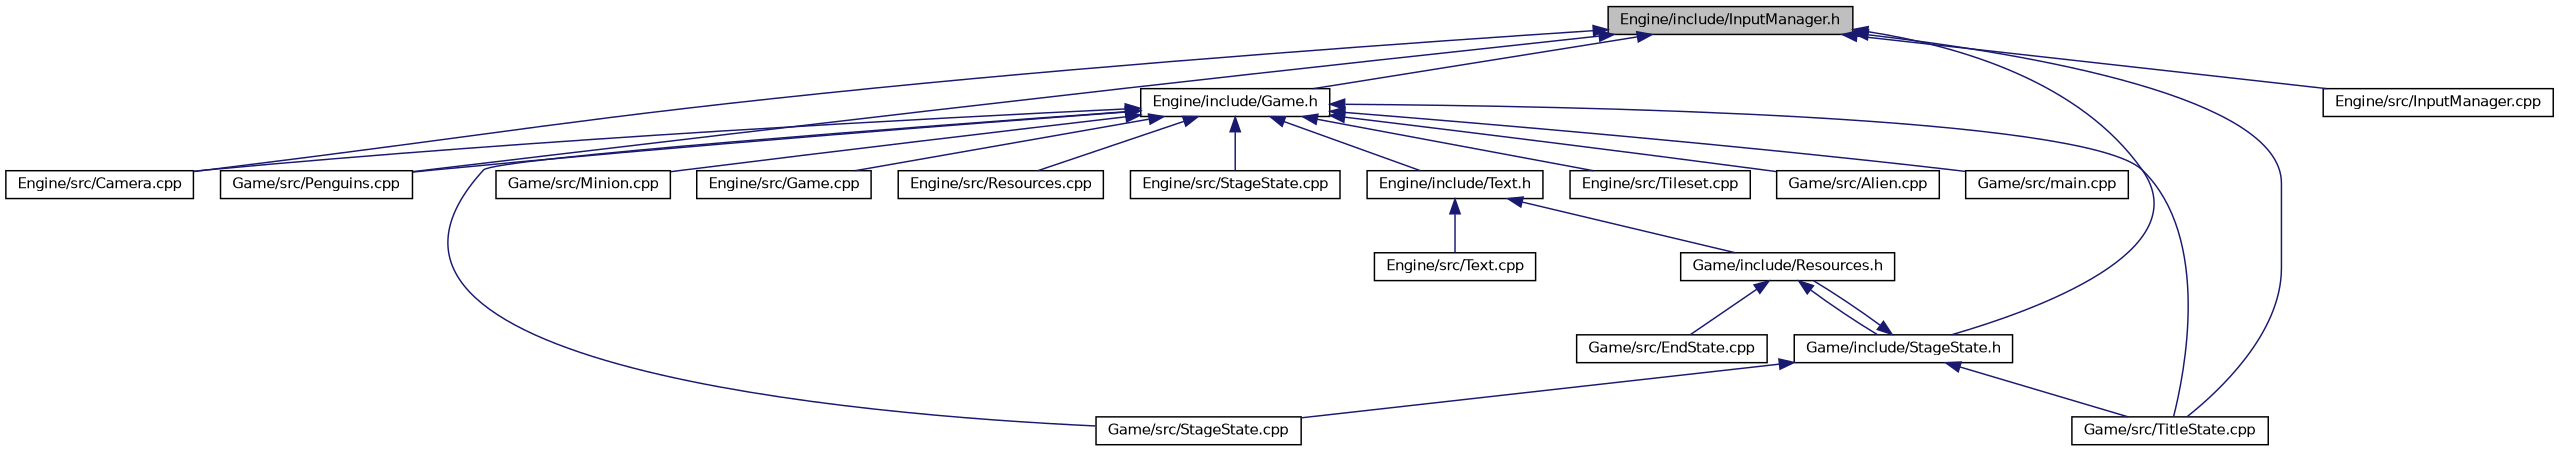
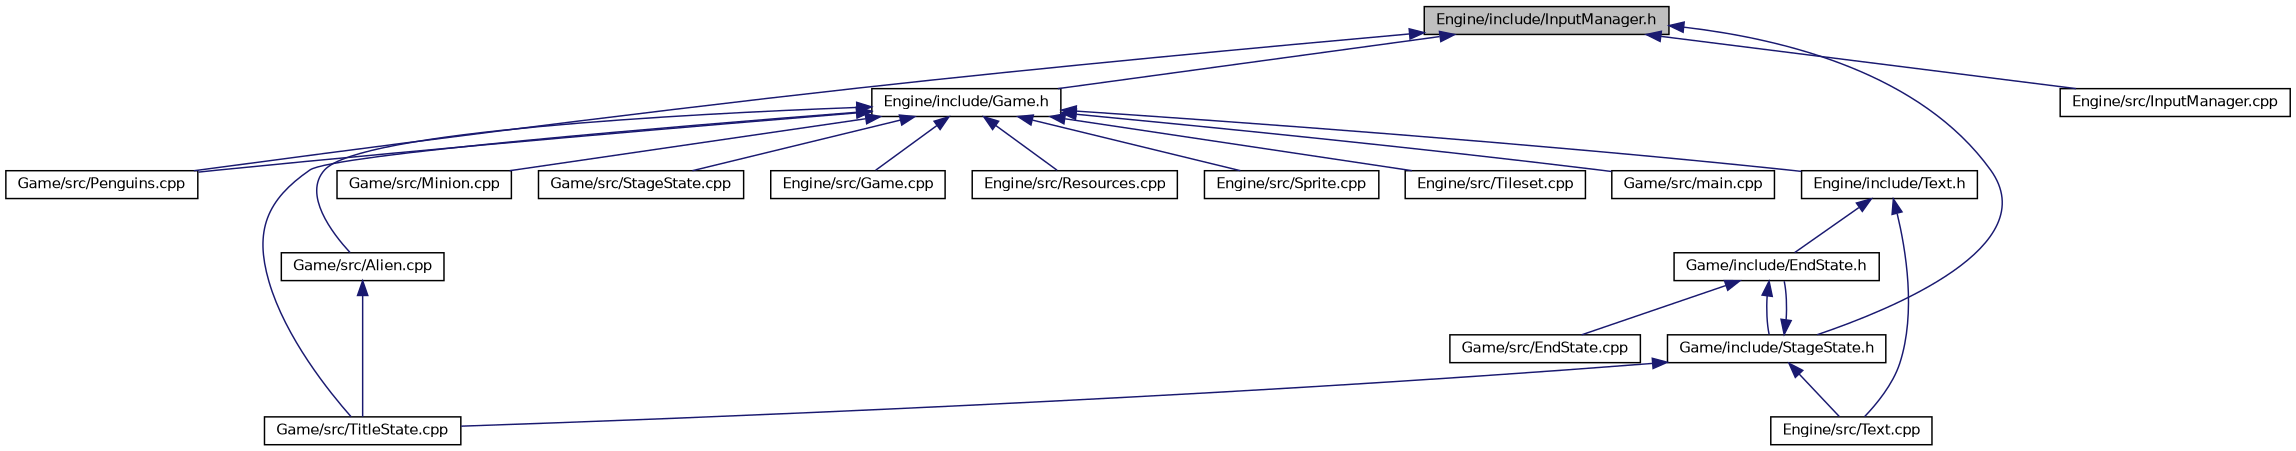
(2220, 116) -> (363, 356)
(100, 185) -> none
(1235, 185) -> (1292, 185)
(1788, 267) -> (1777, 267)
(1540, 391) -> (1819, 395)
